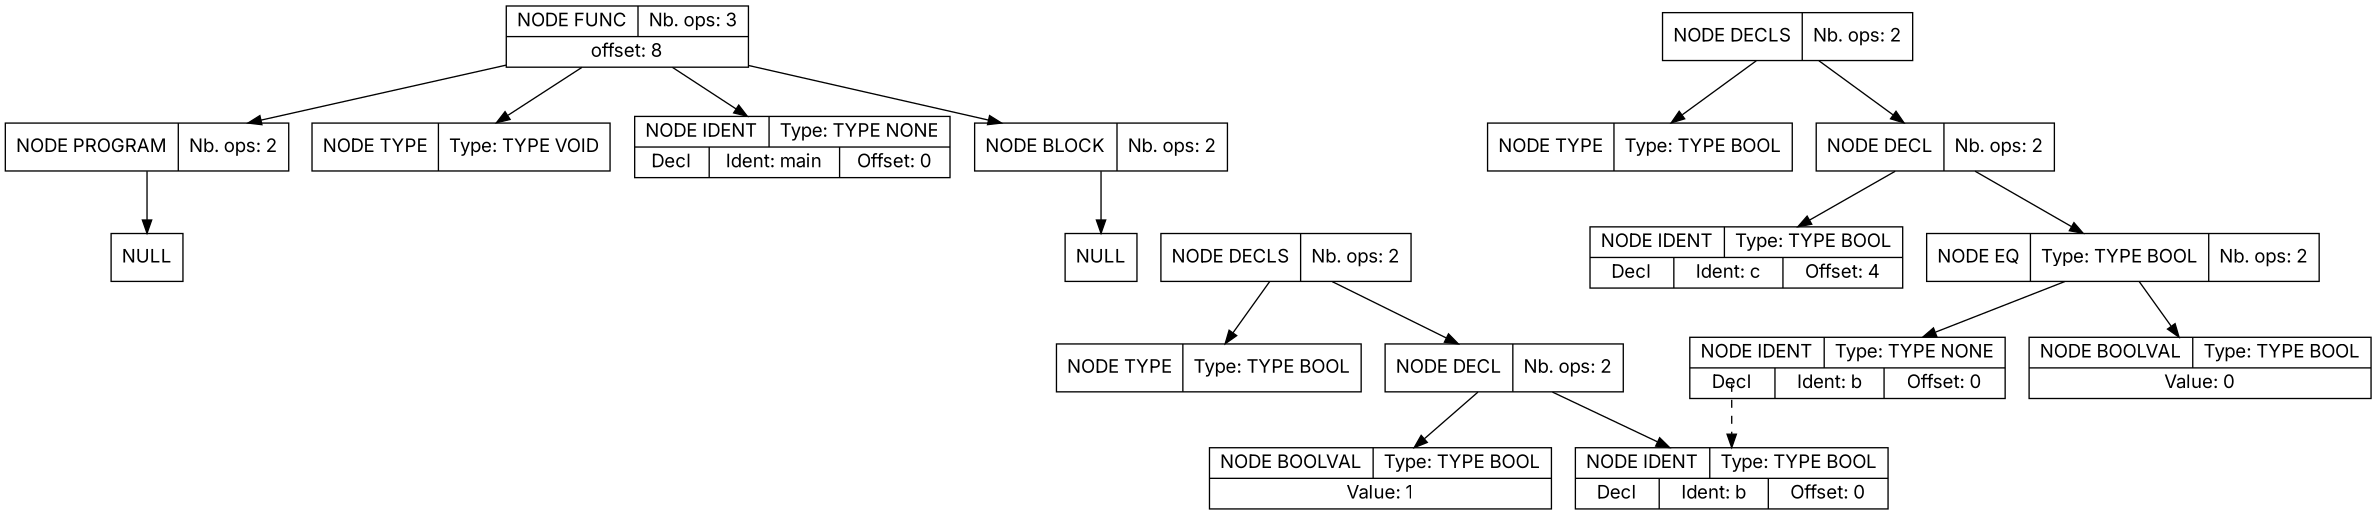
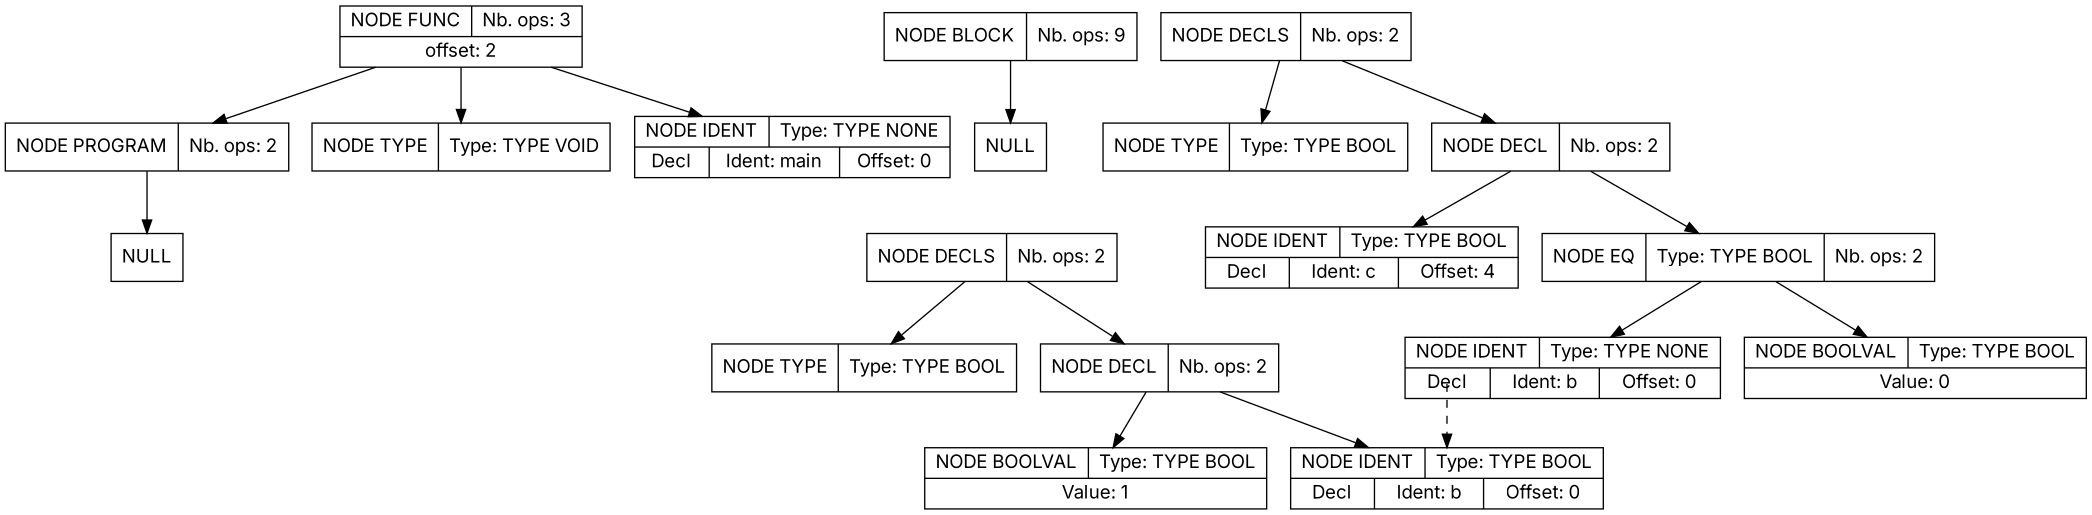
(627, 51) -> (461, 51)
(869, 93) -> none
(1172, 146) -> (1082, 36)
